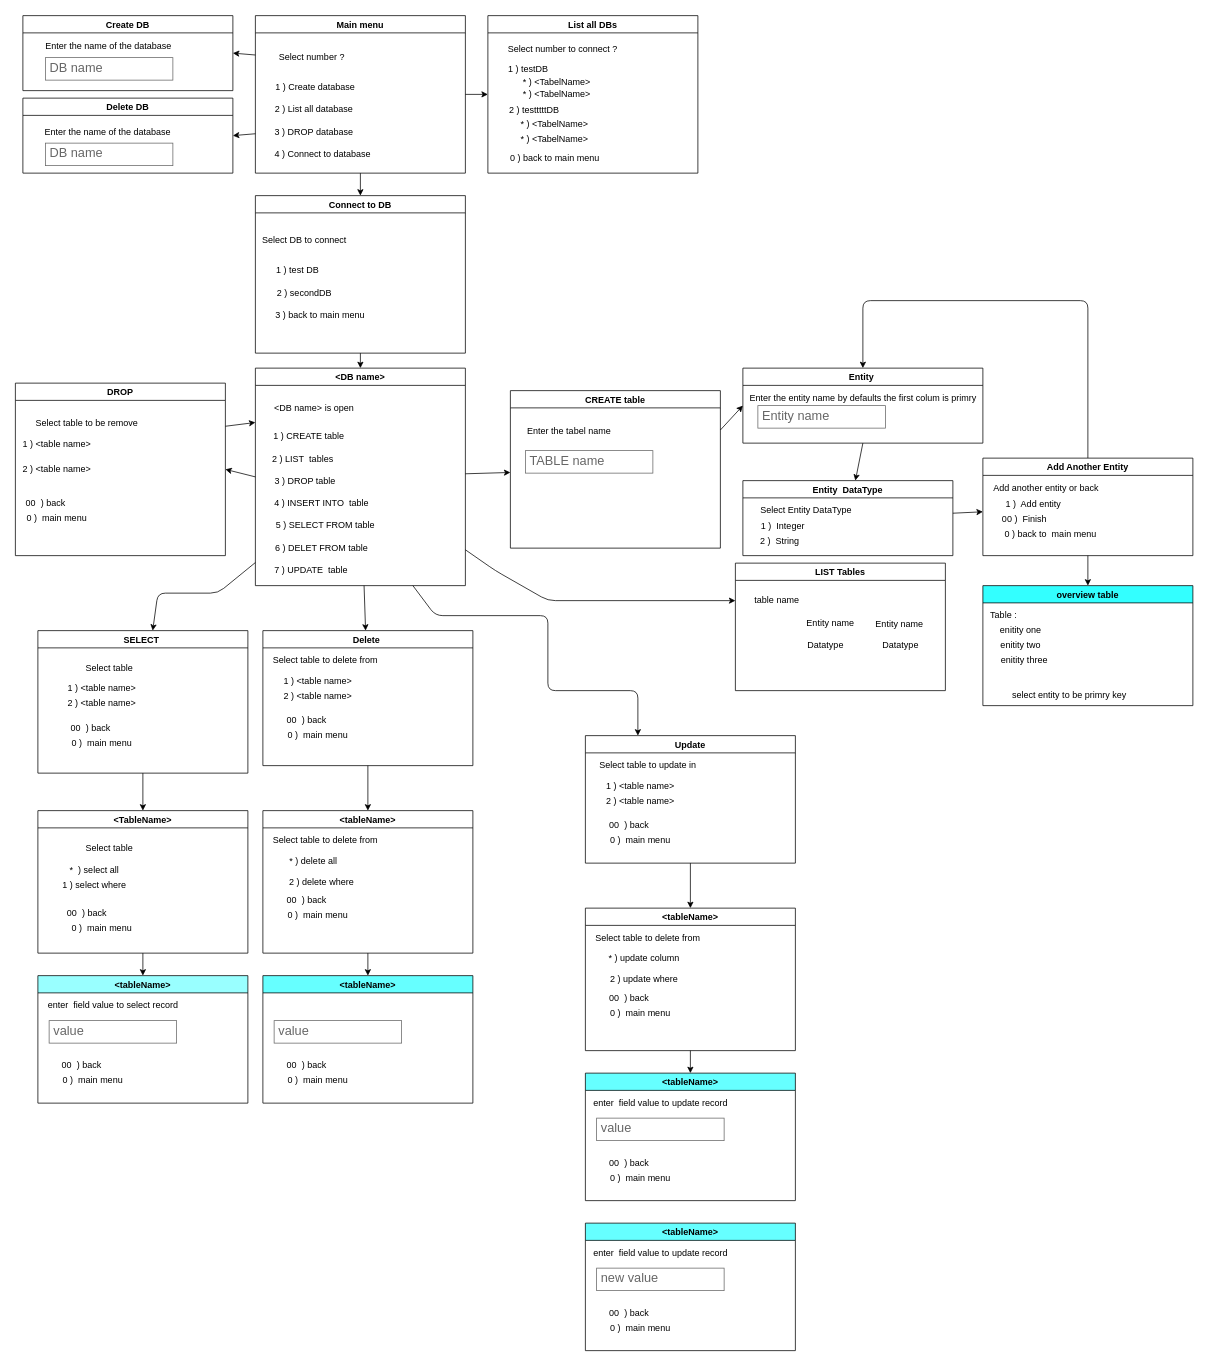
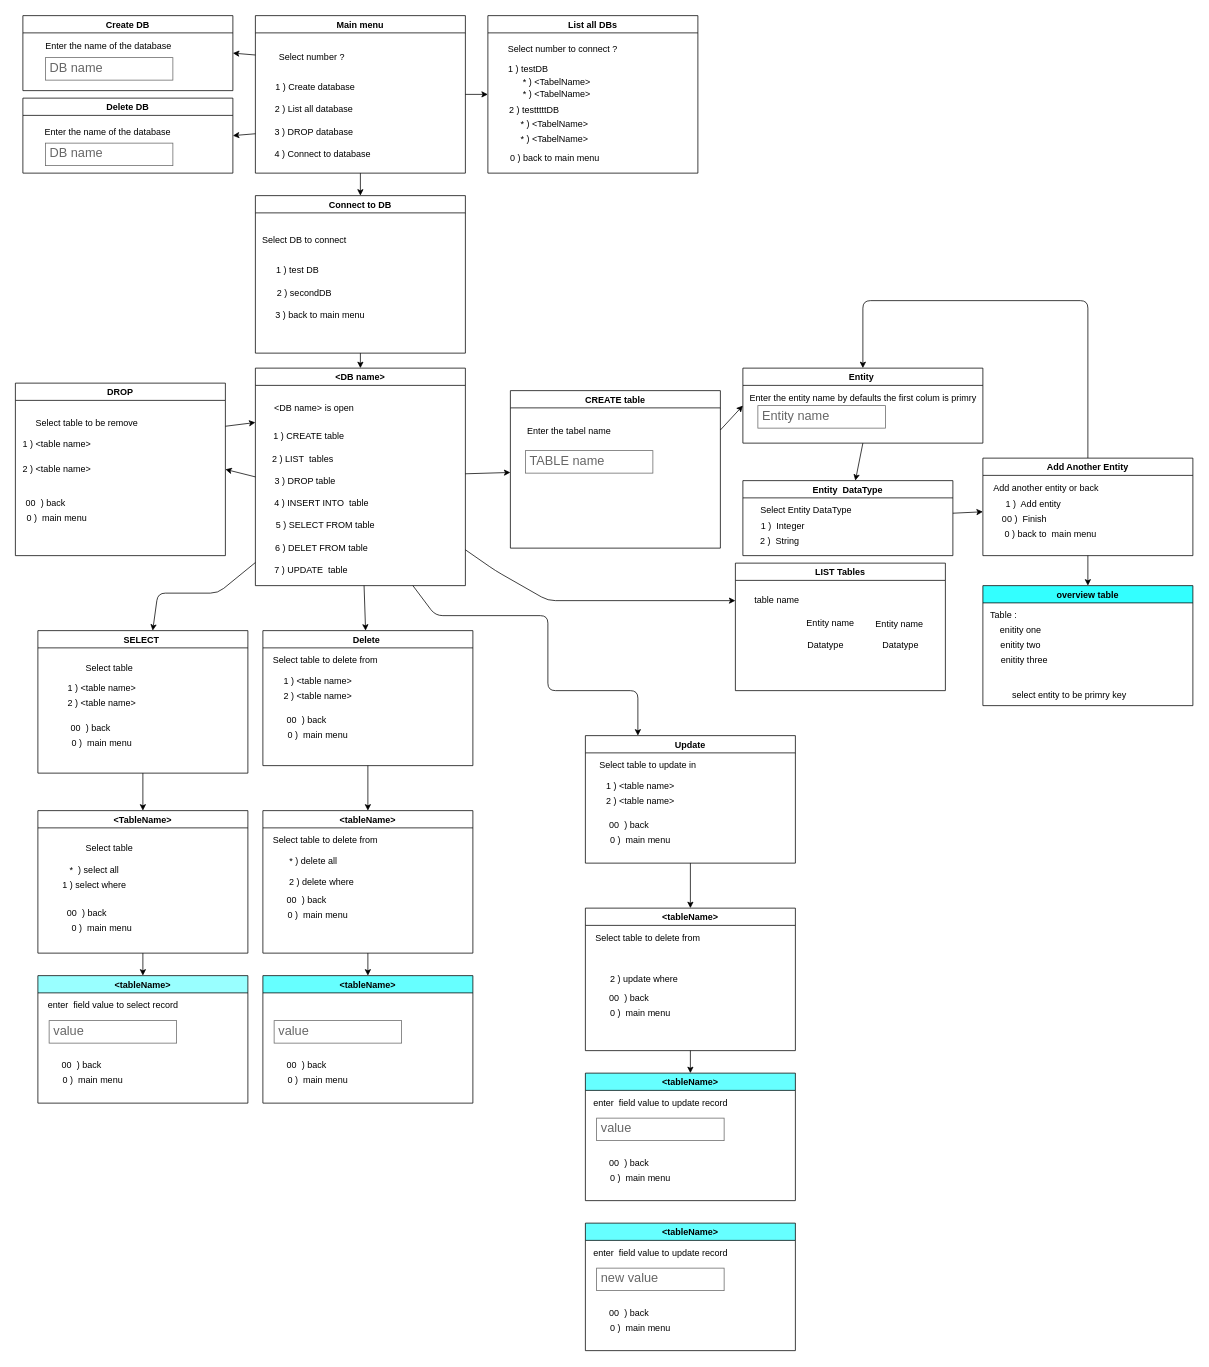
(644, 958) -> none
